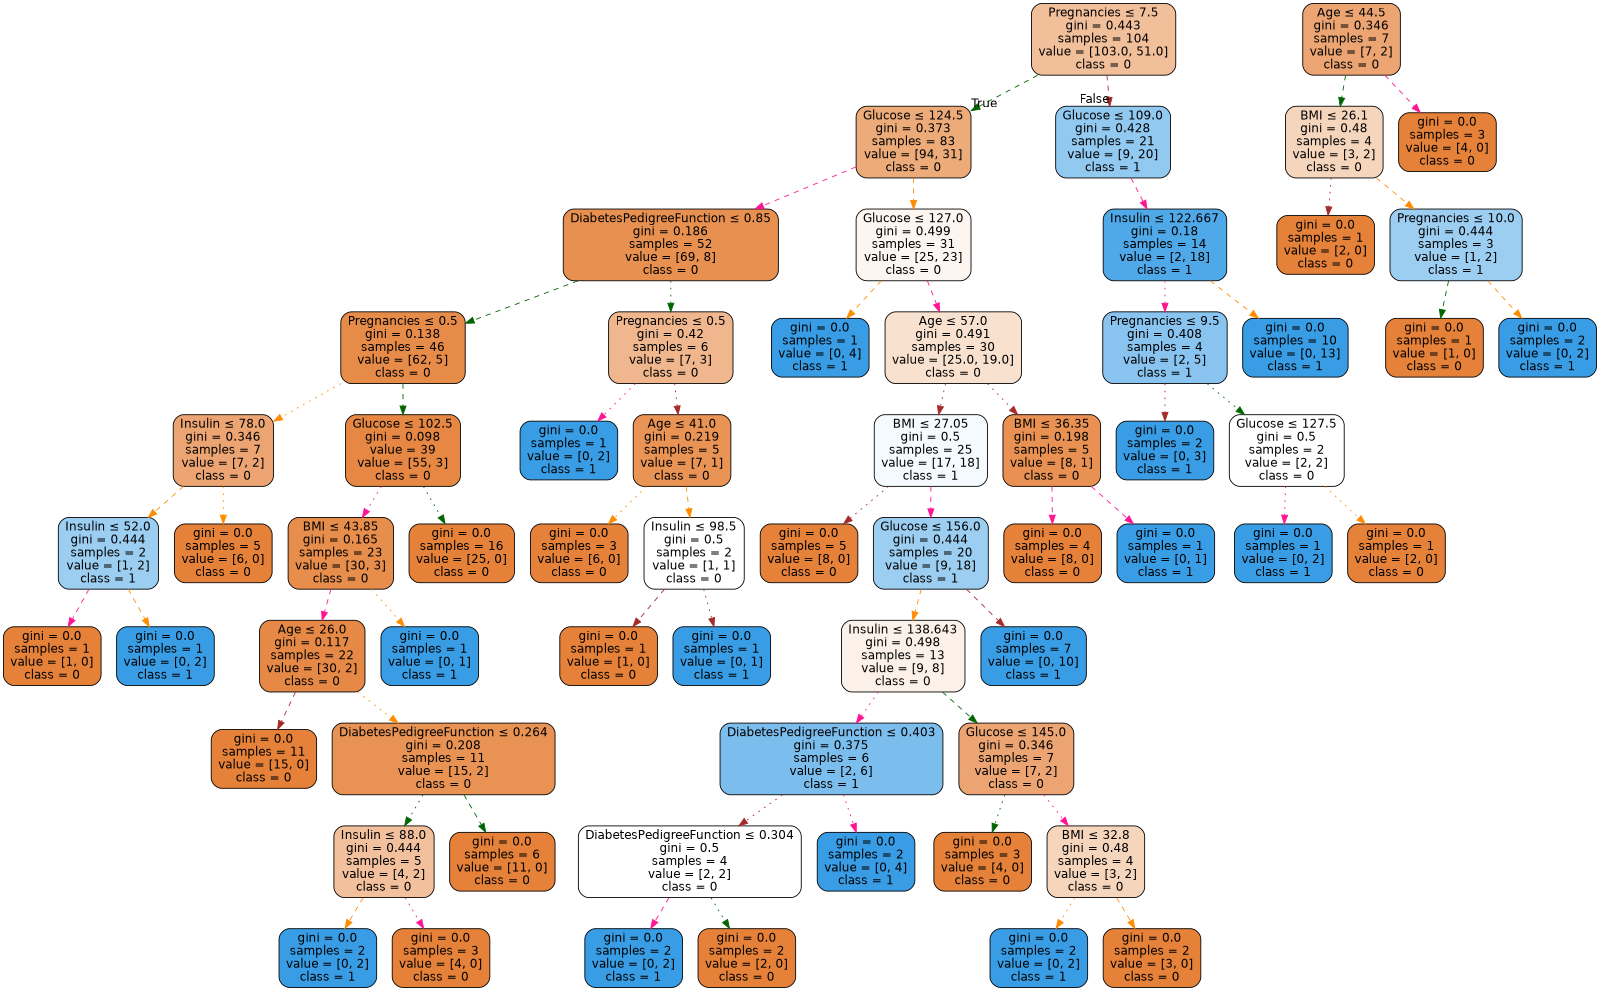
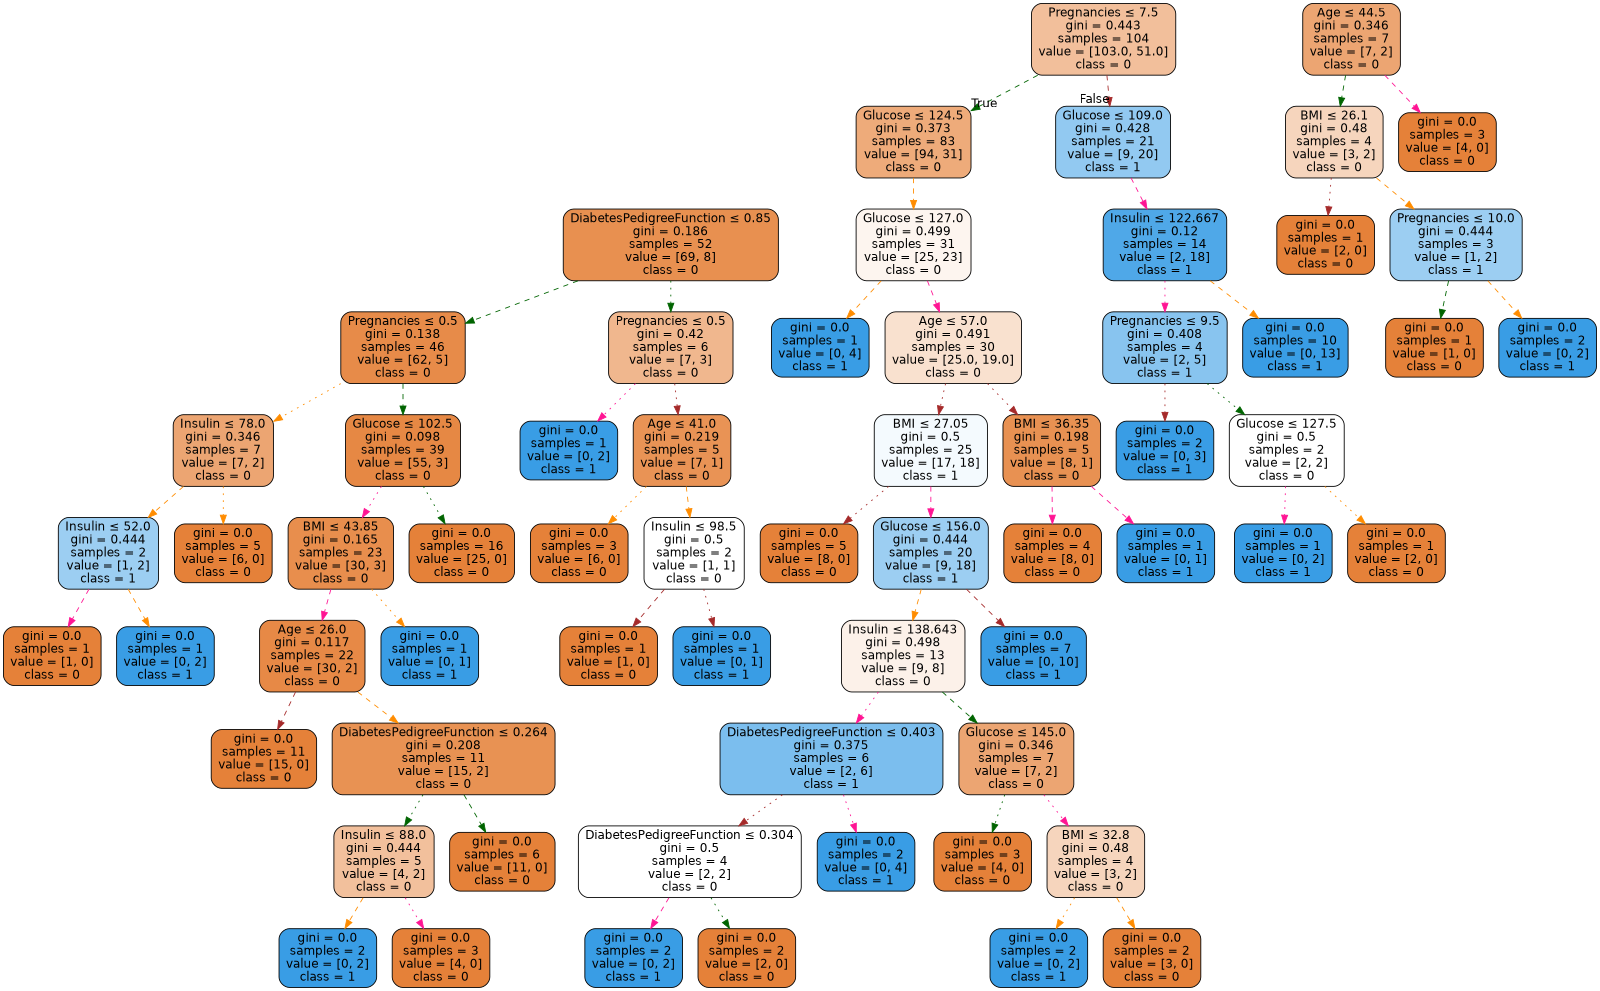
(810, 186) -> none
(1165, 232) -> (1165, 232)
(403, 450) -> (403, 450)
(374, 705) -> (374, 705)
